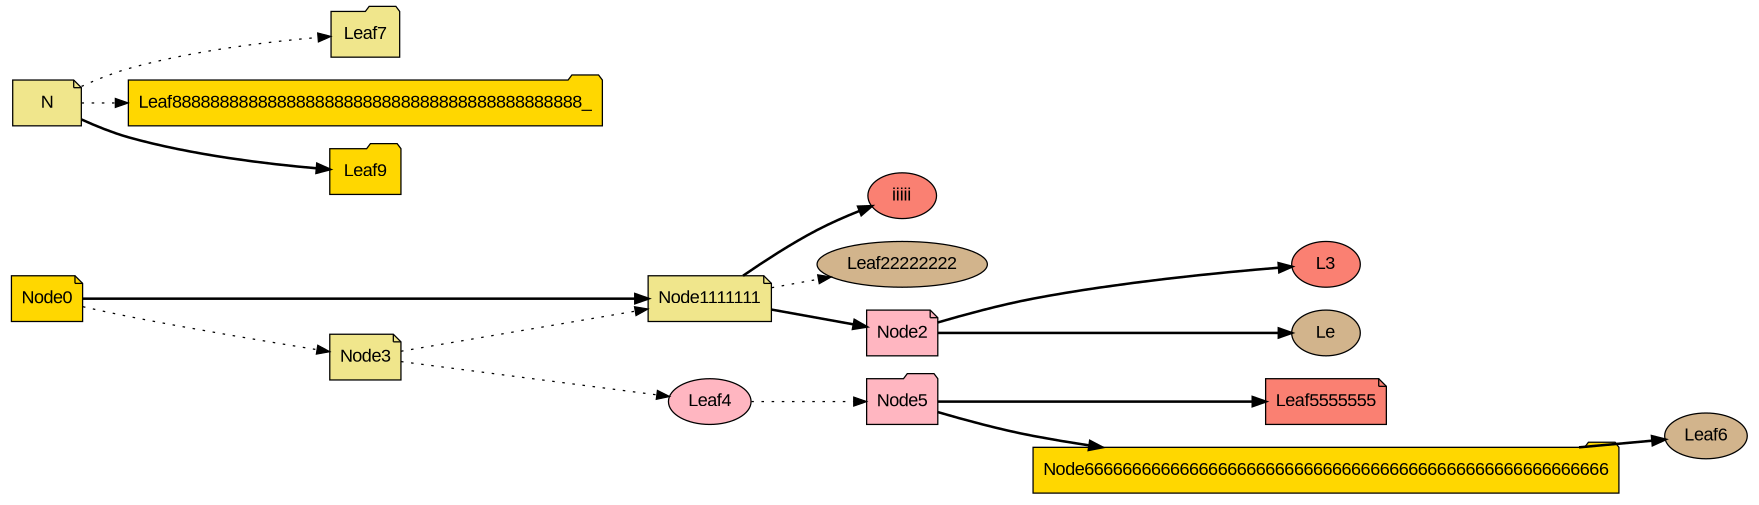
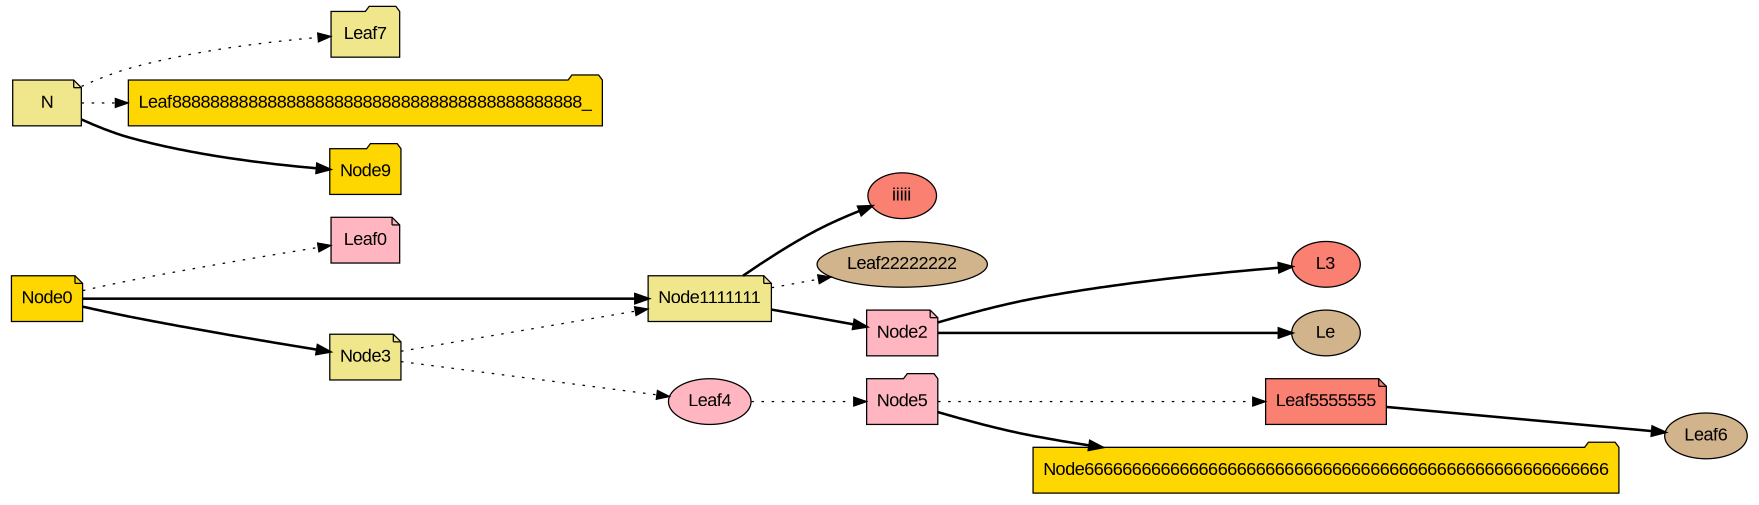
(365, 172) -> (365, 172)
none -> (365, 240)
(200, 330) -> (200, 330)
(1095, 402) -> (1095, 402)
(1616, 444) -> (1519, 419)
